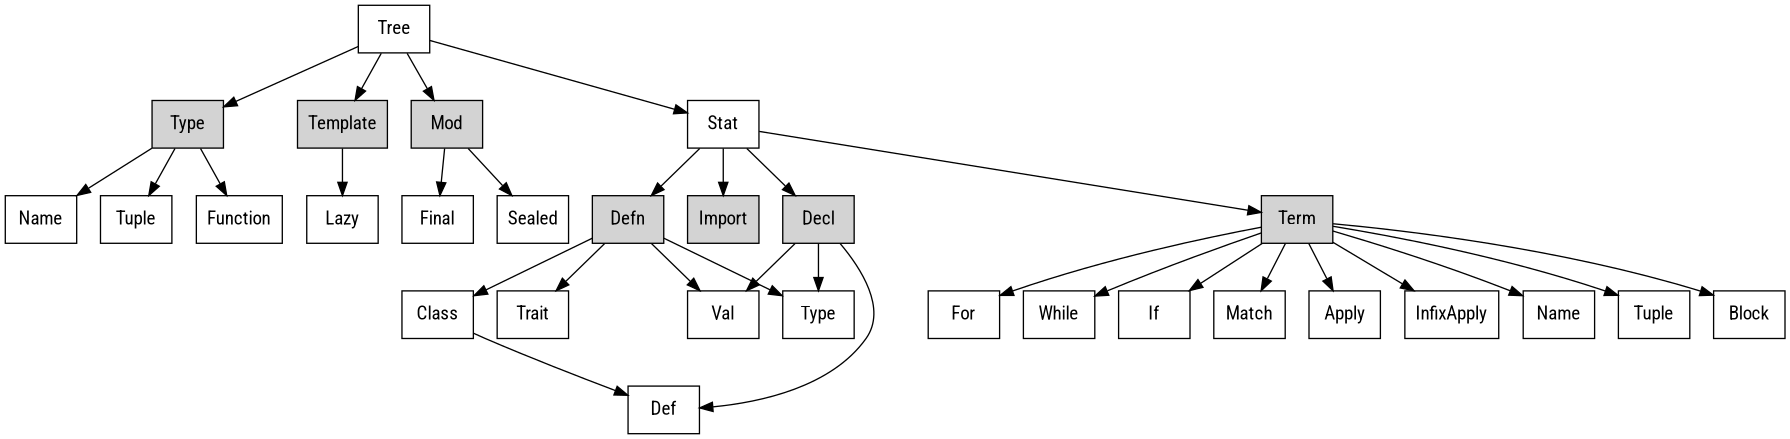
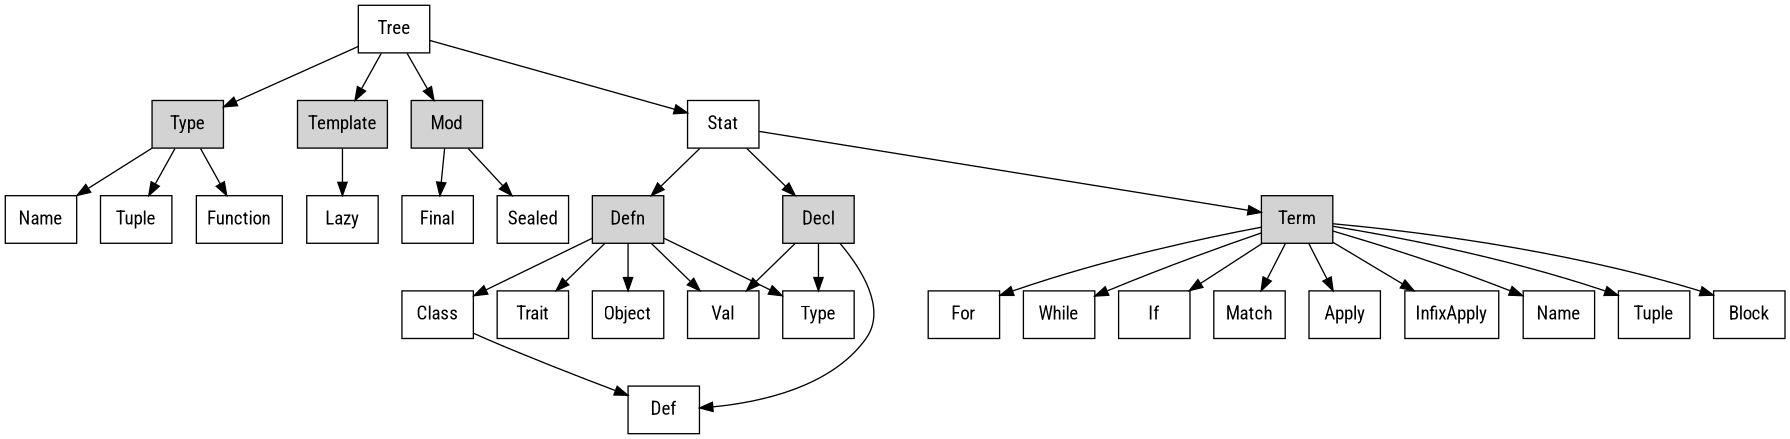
(723, 219) -> none
none -> (628, 315)
